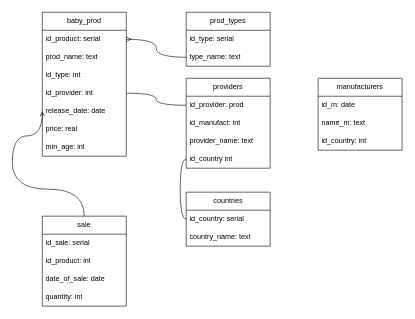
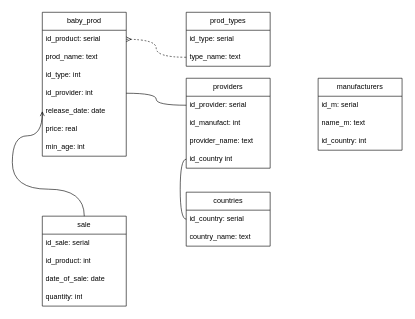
(156, 48) -> (156, 48)
(220, 105) -> (223, 105)
(339, 105) -> (341, 105)
